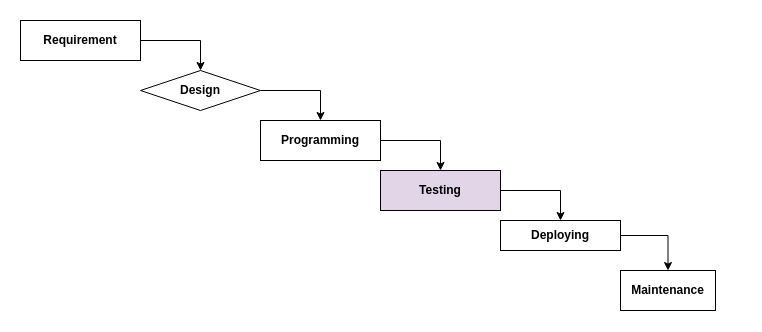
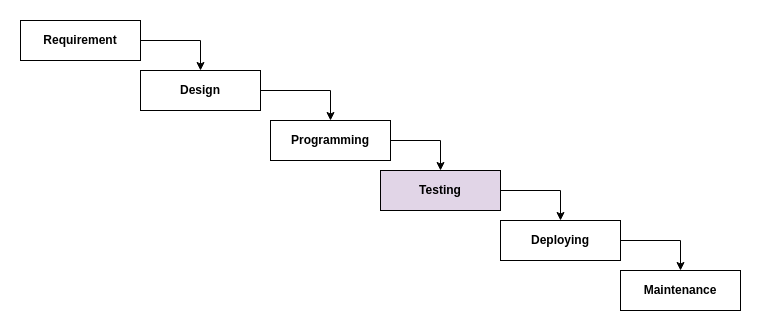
(201, 91) -> (201, 91)
(321, 141) -> (331, 141)
(561, 236) -> (561, 241)
(668, 291) -> (681, 291)
